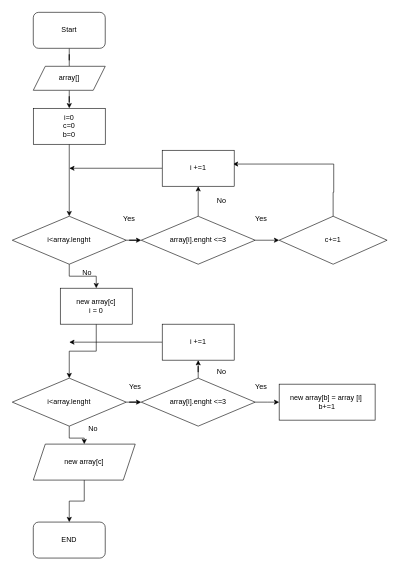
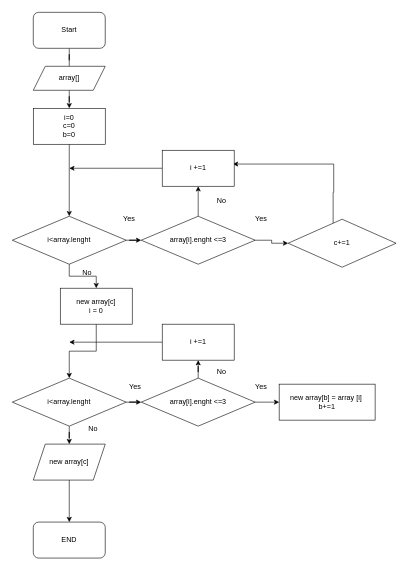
(333, 240) -> (342, 243)
(84, 462) -> (69, 462)
